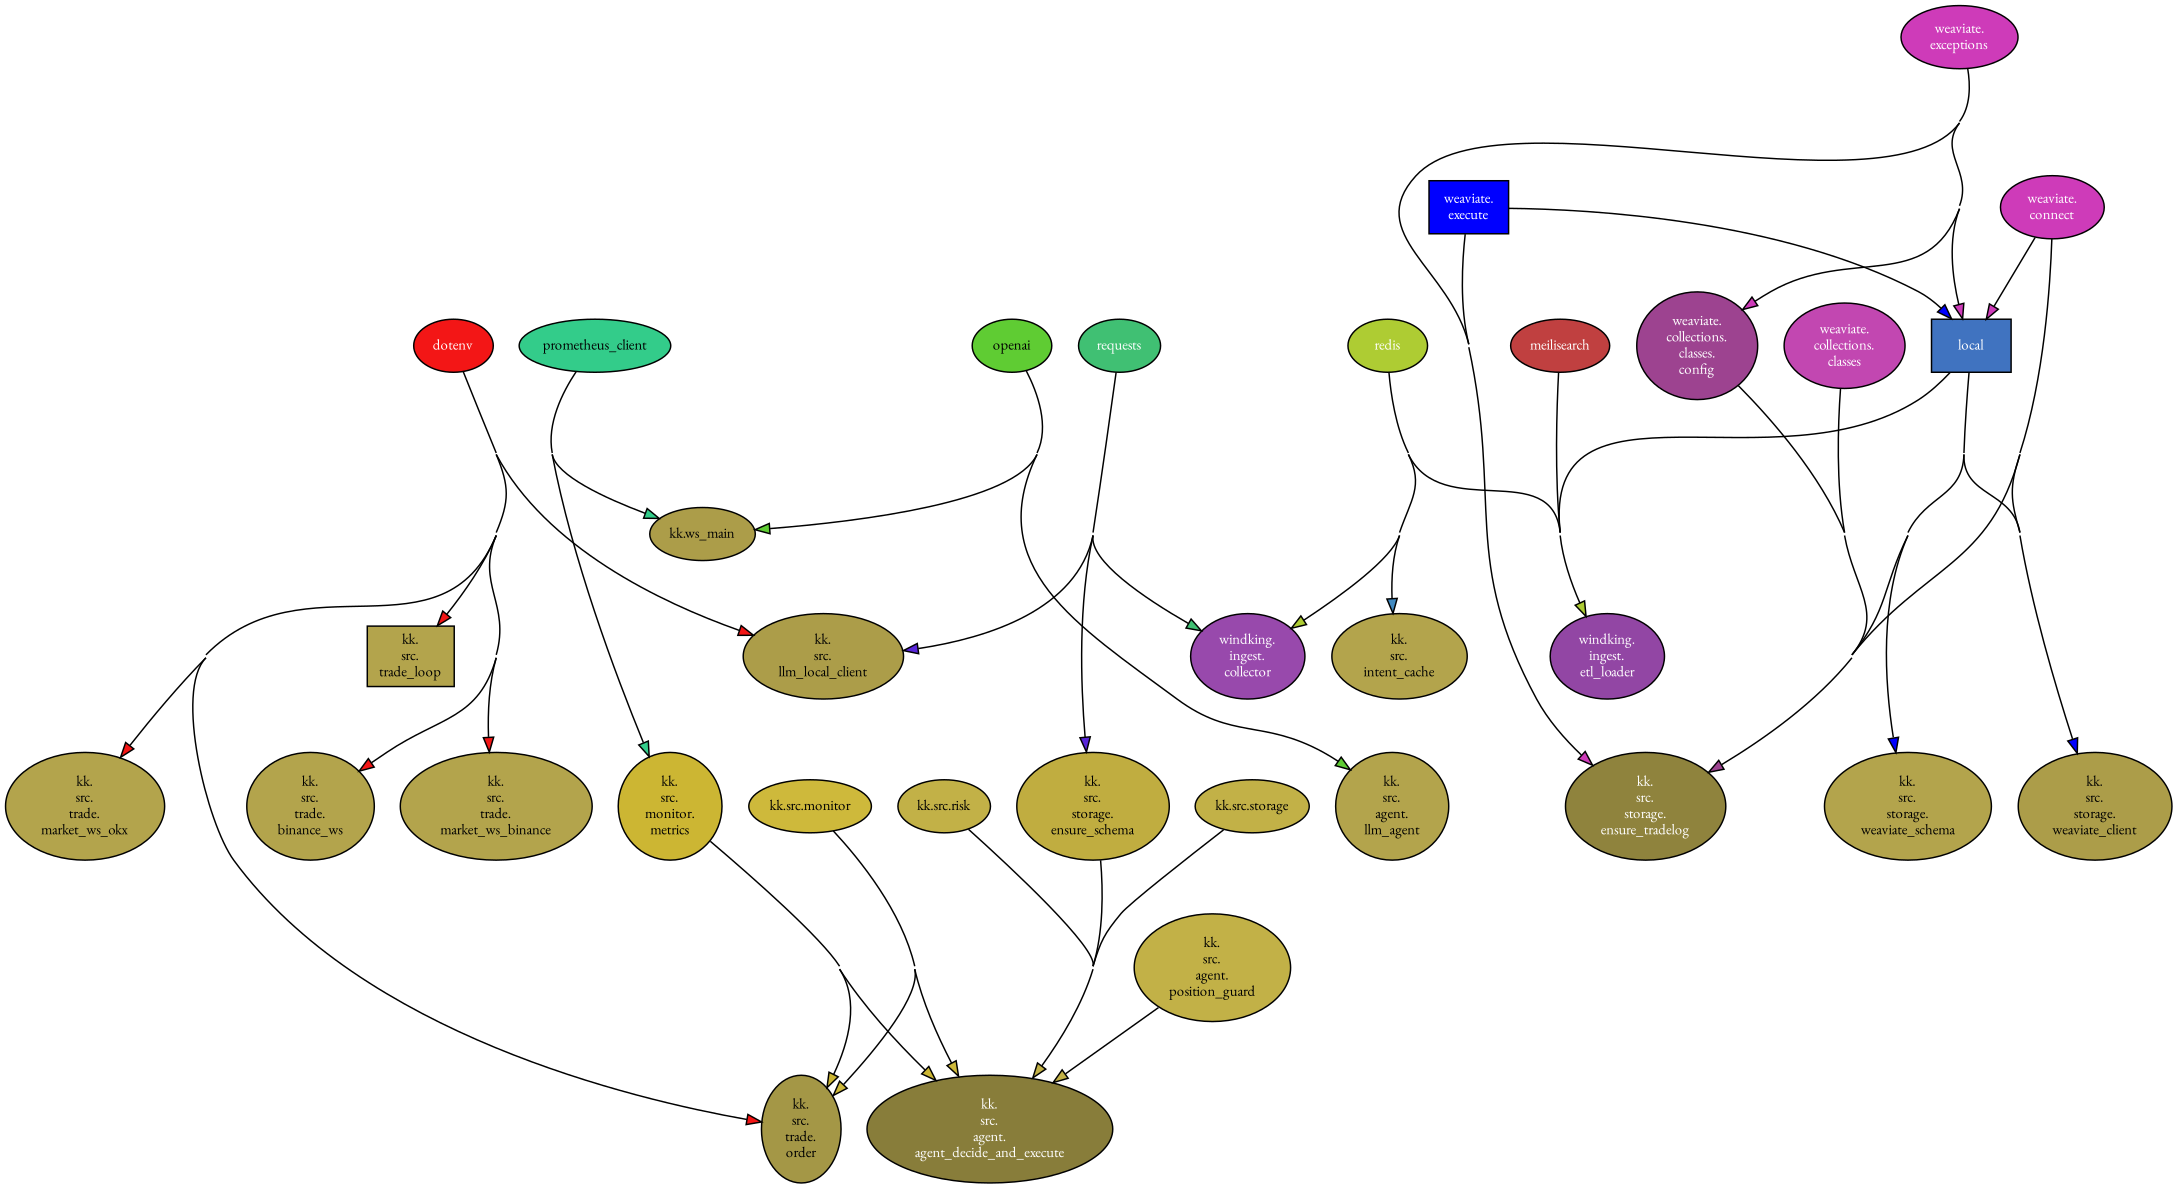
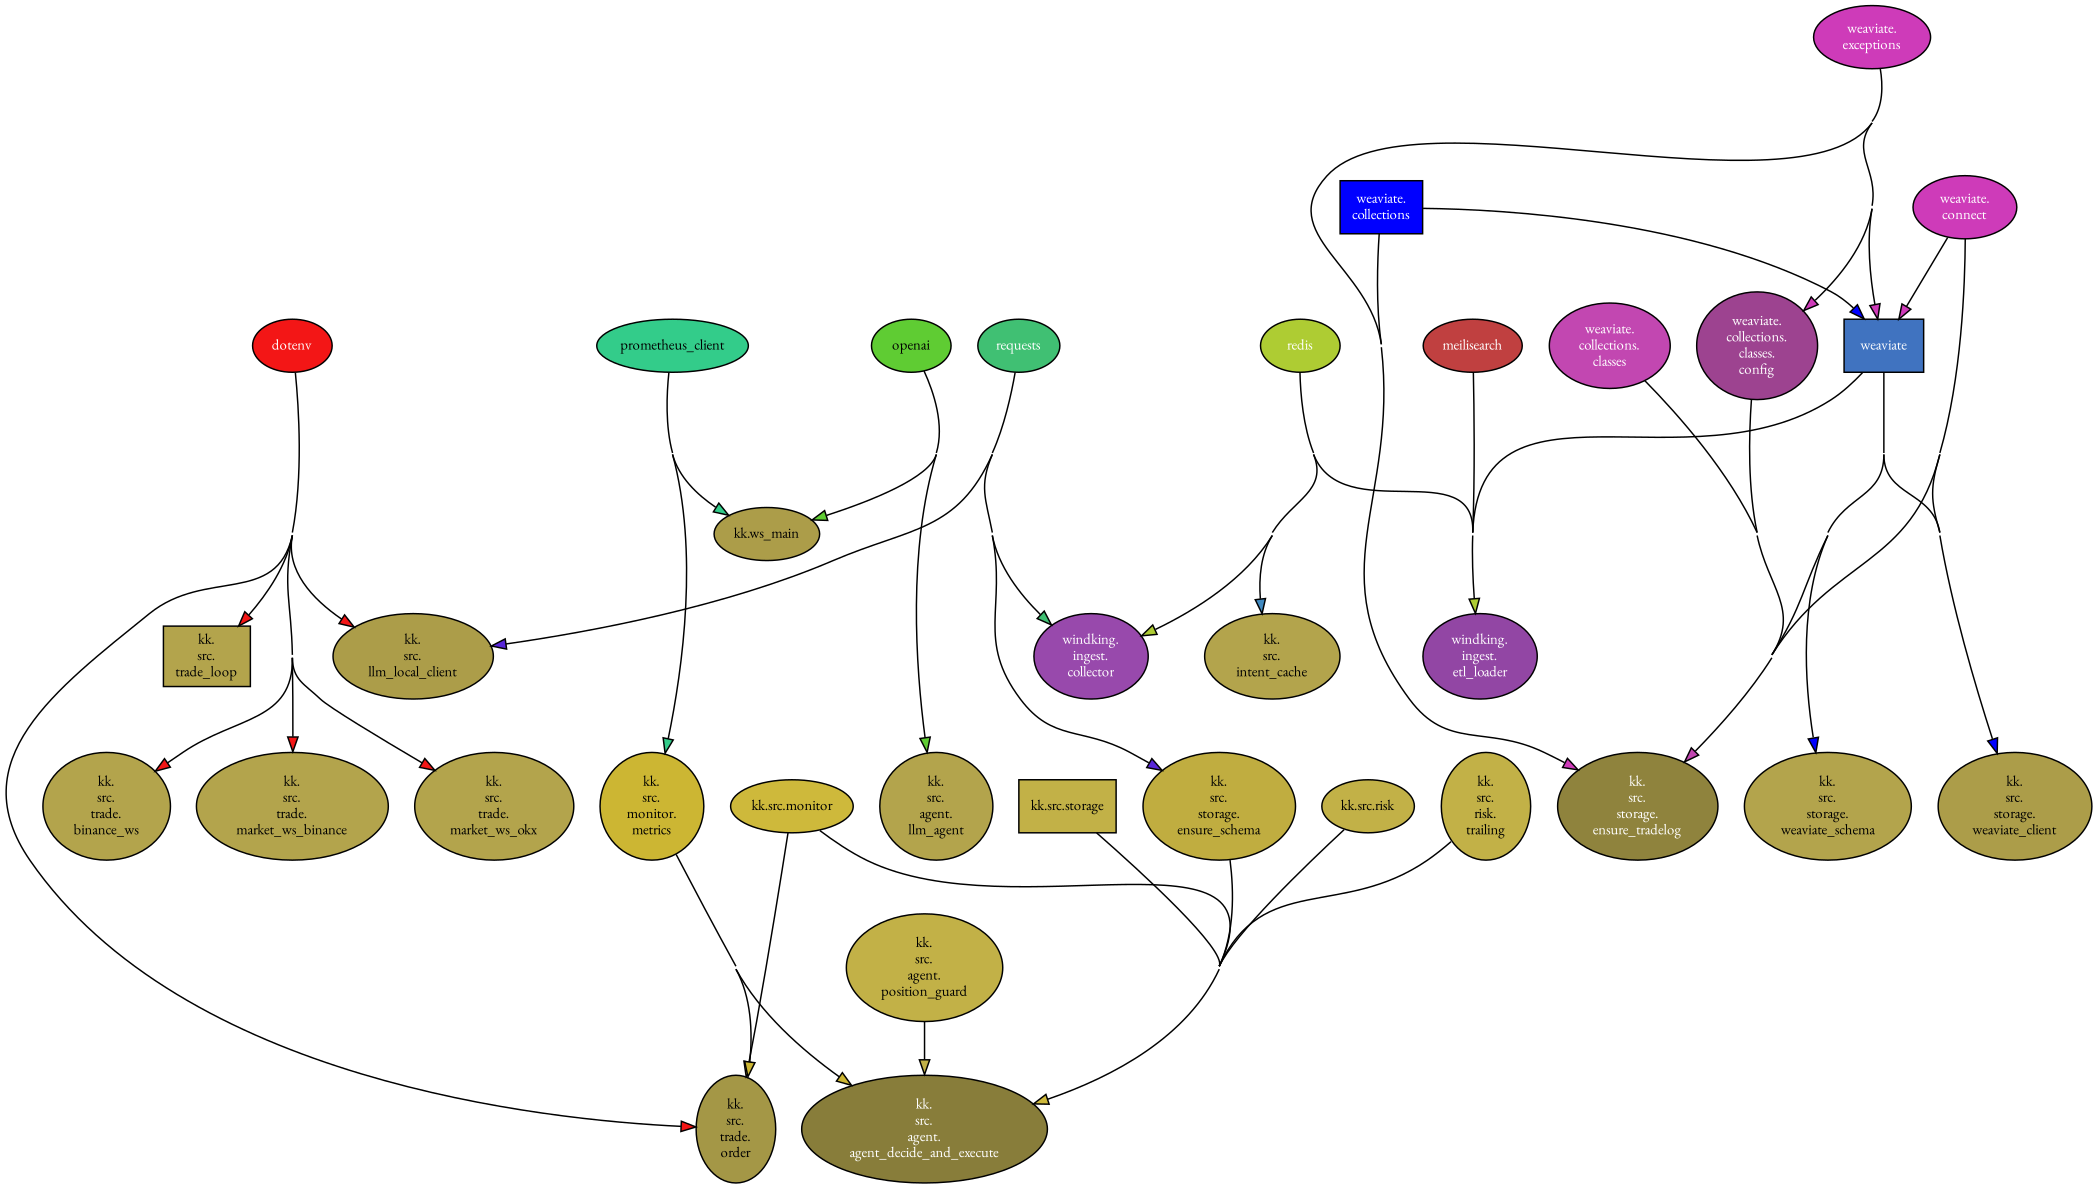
(1469, 207) -> (1381, 207)
(1971, 346) -> (1884, 346)
(1252, 806) -> (1067, 806)
none -> (1486, 806)
